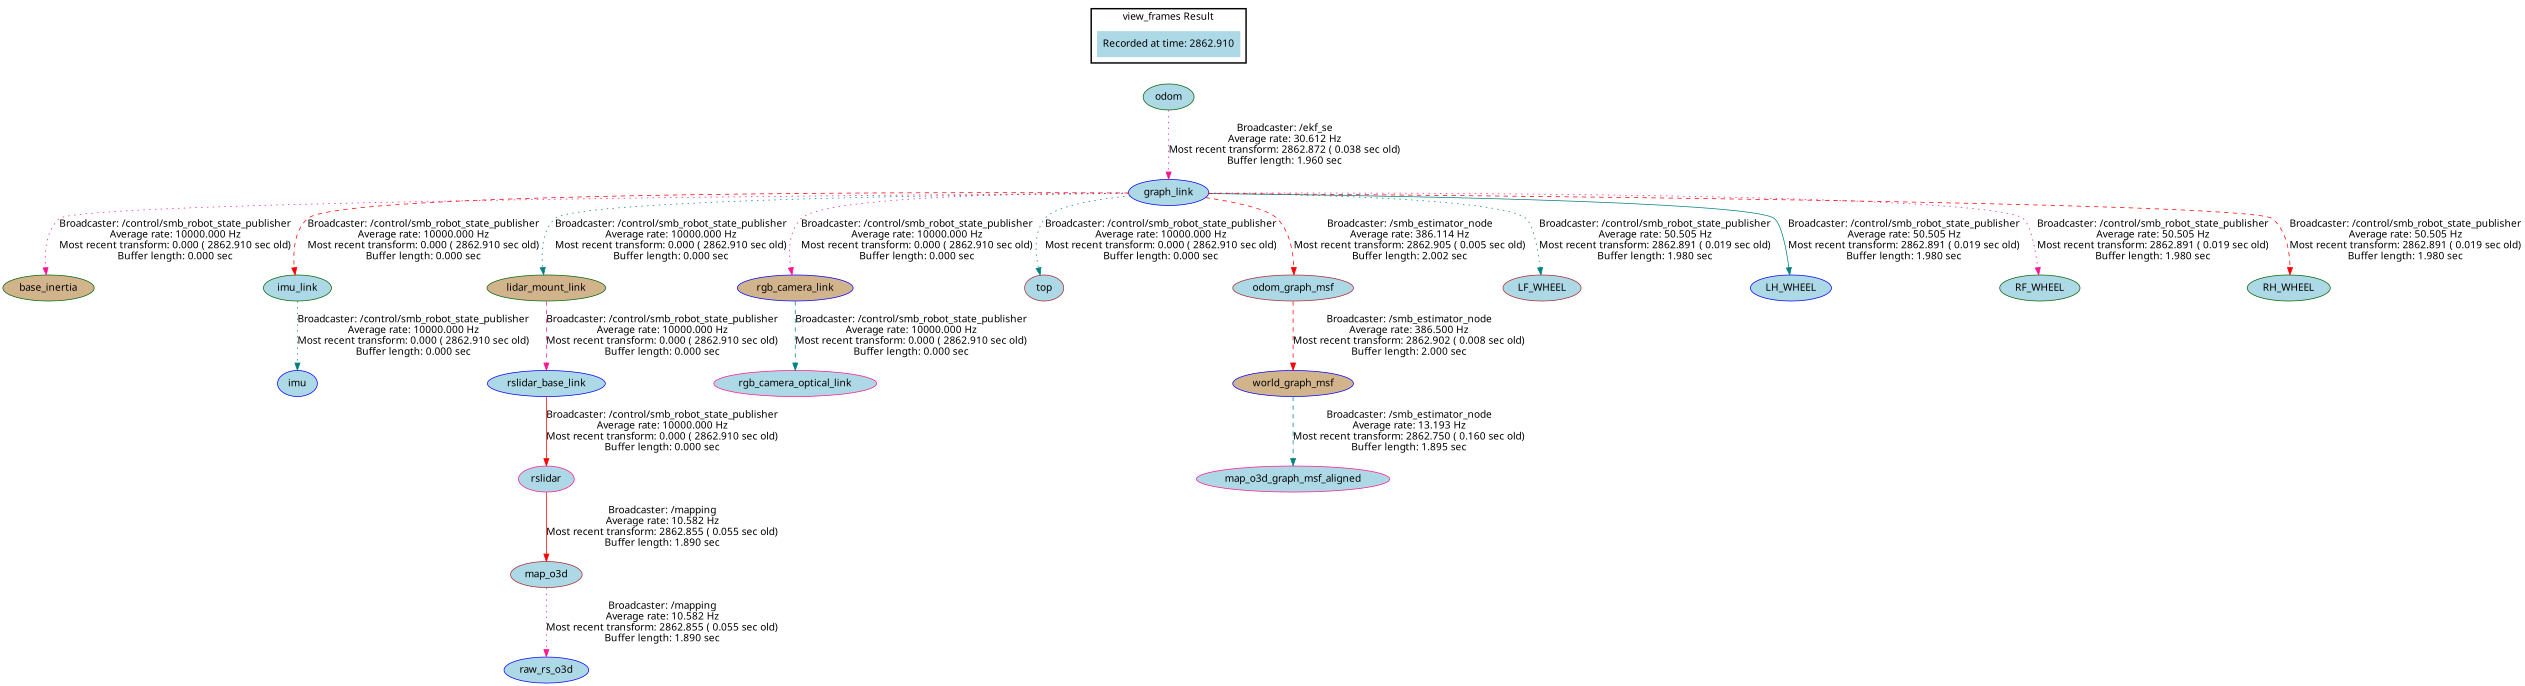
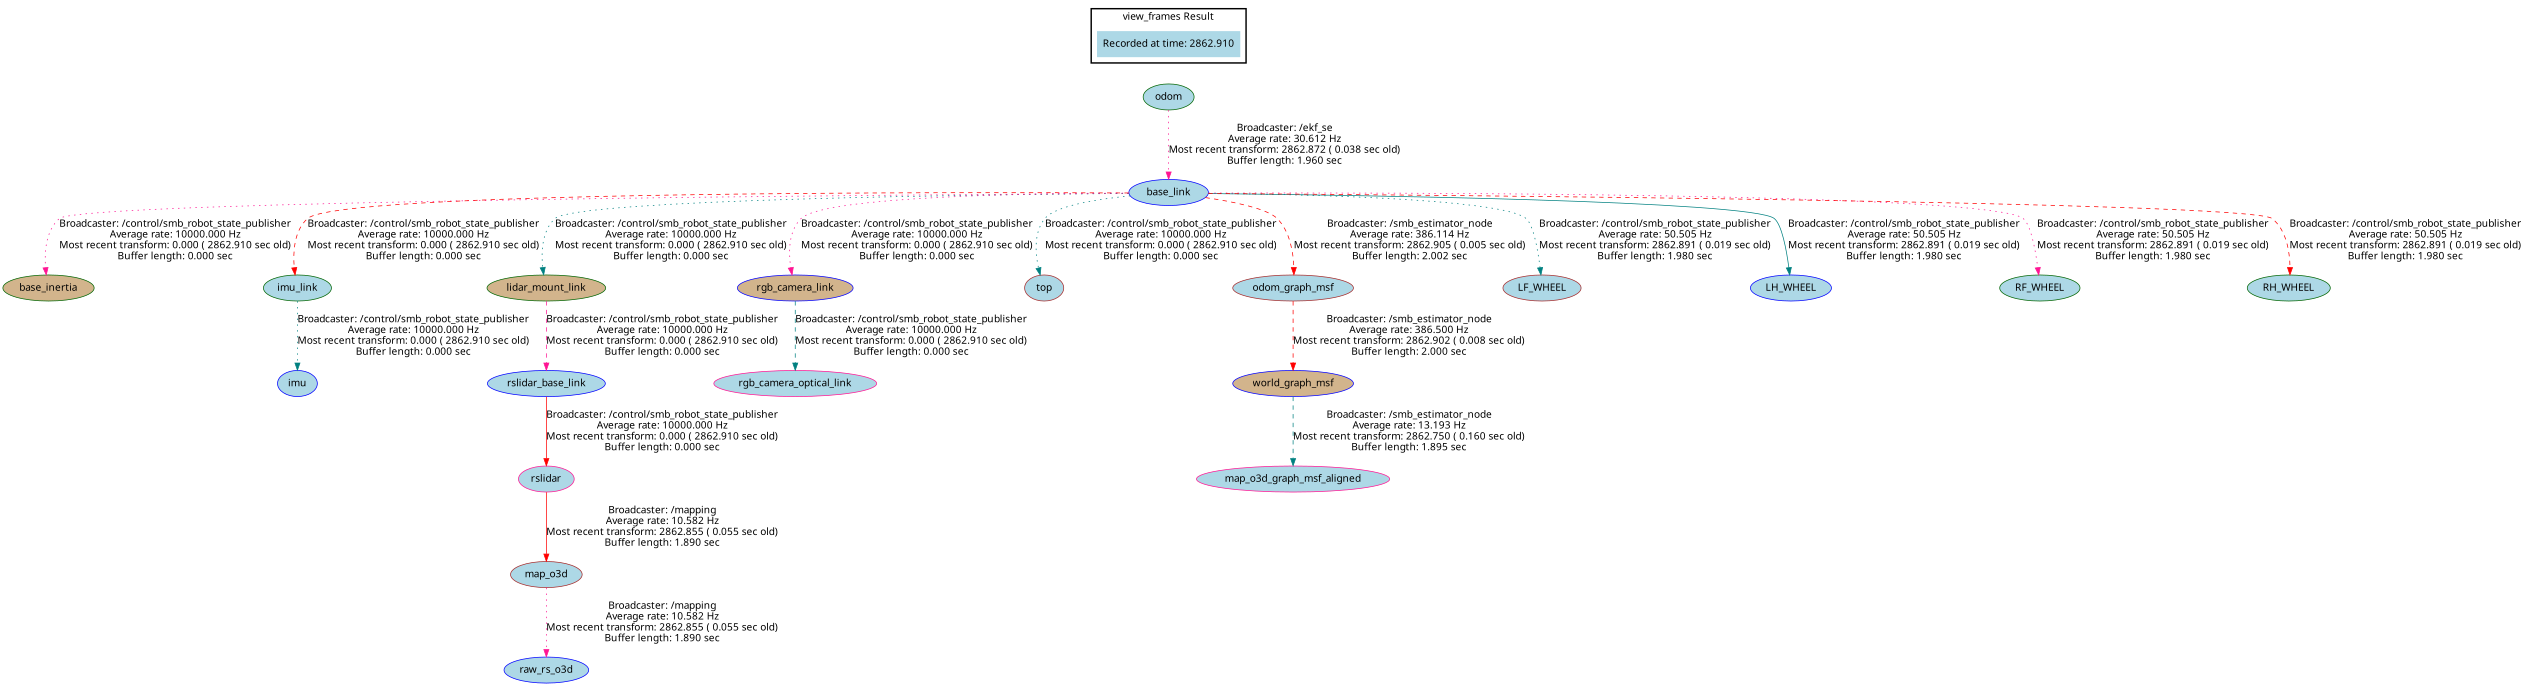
(1169, 192) -> (1169, 192)
